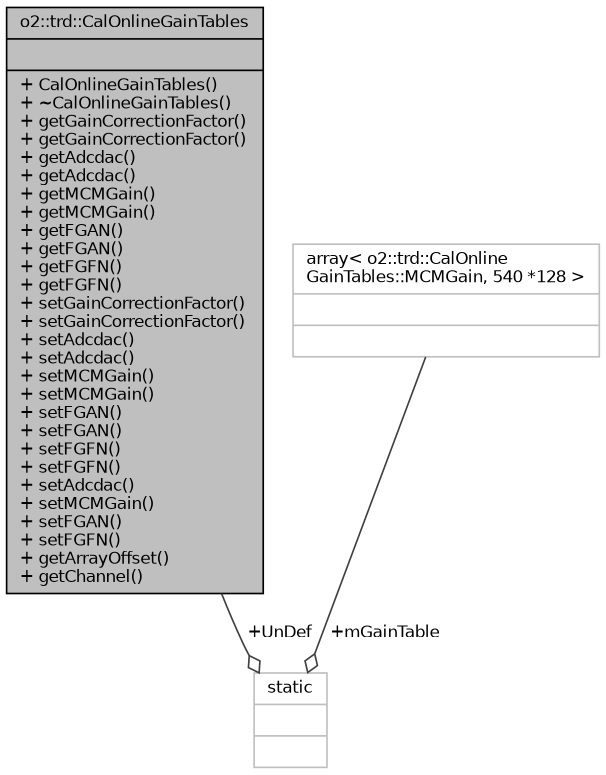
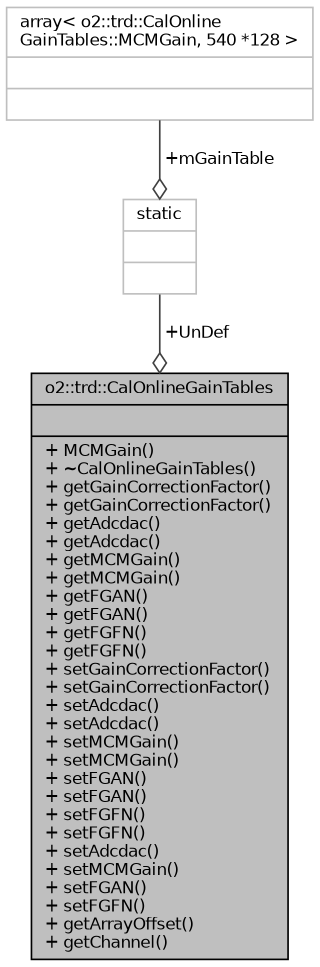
(119, 85) -> (100, 451)
(235, 625) -> (160, 324)
